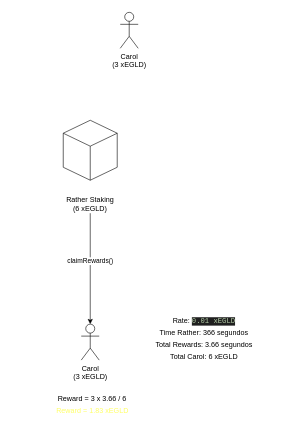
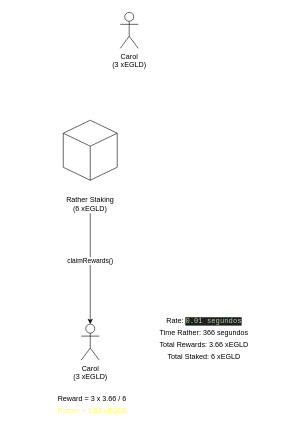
(204, 321) -> (204, 321)
(204, 345) -> (204, 345)
(204, 357) -> (204, 357)
(94, 411) -> (94, 411)
